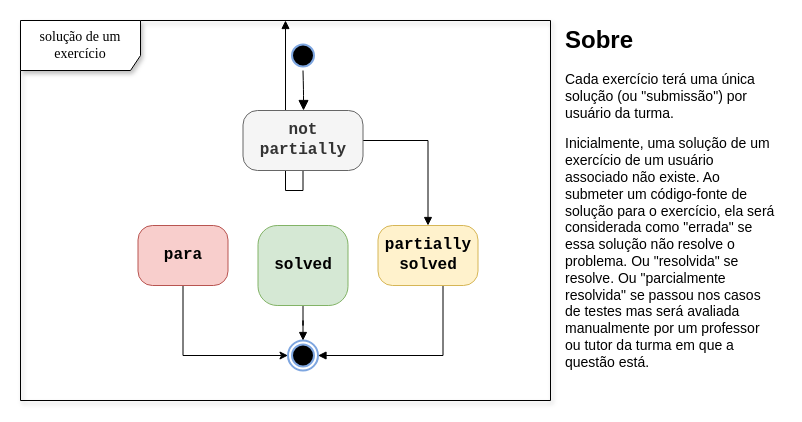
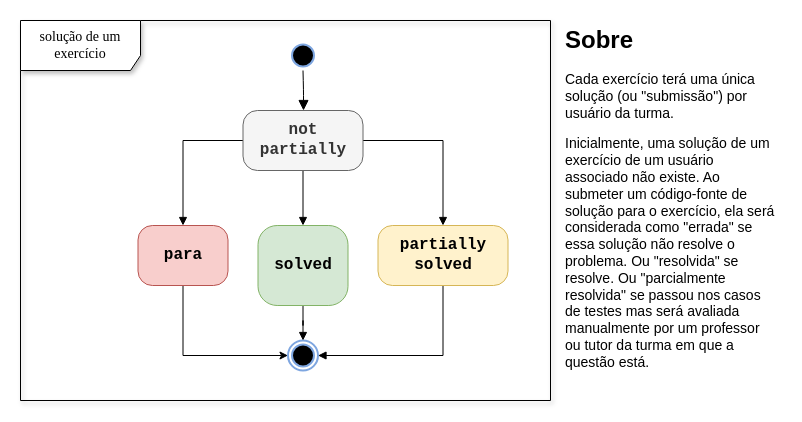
(286, 70) -> (303, 202)
none -> (183, 149)
(428, 256) -> (443, 256)
